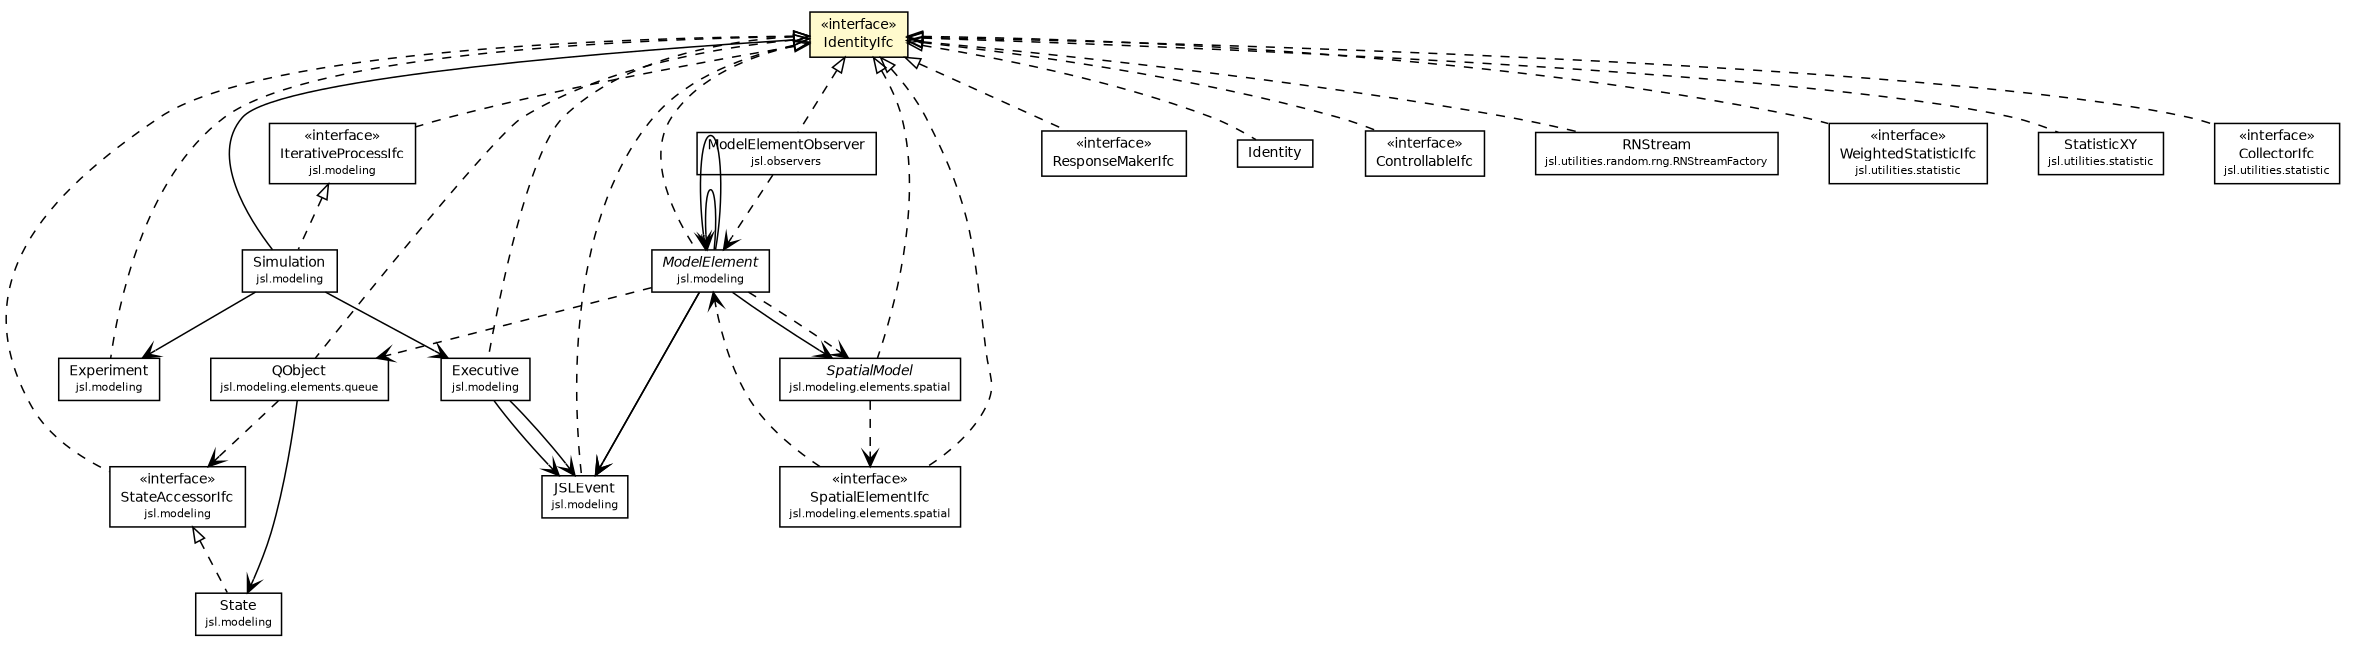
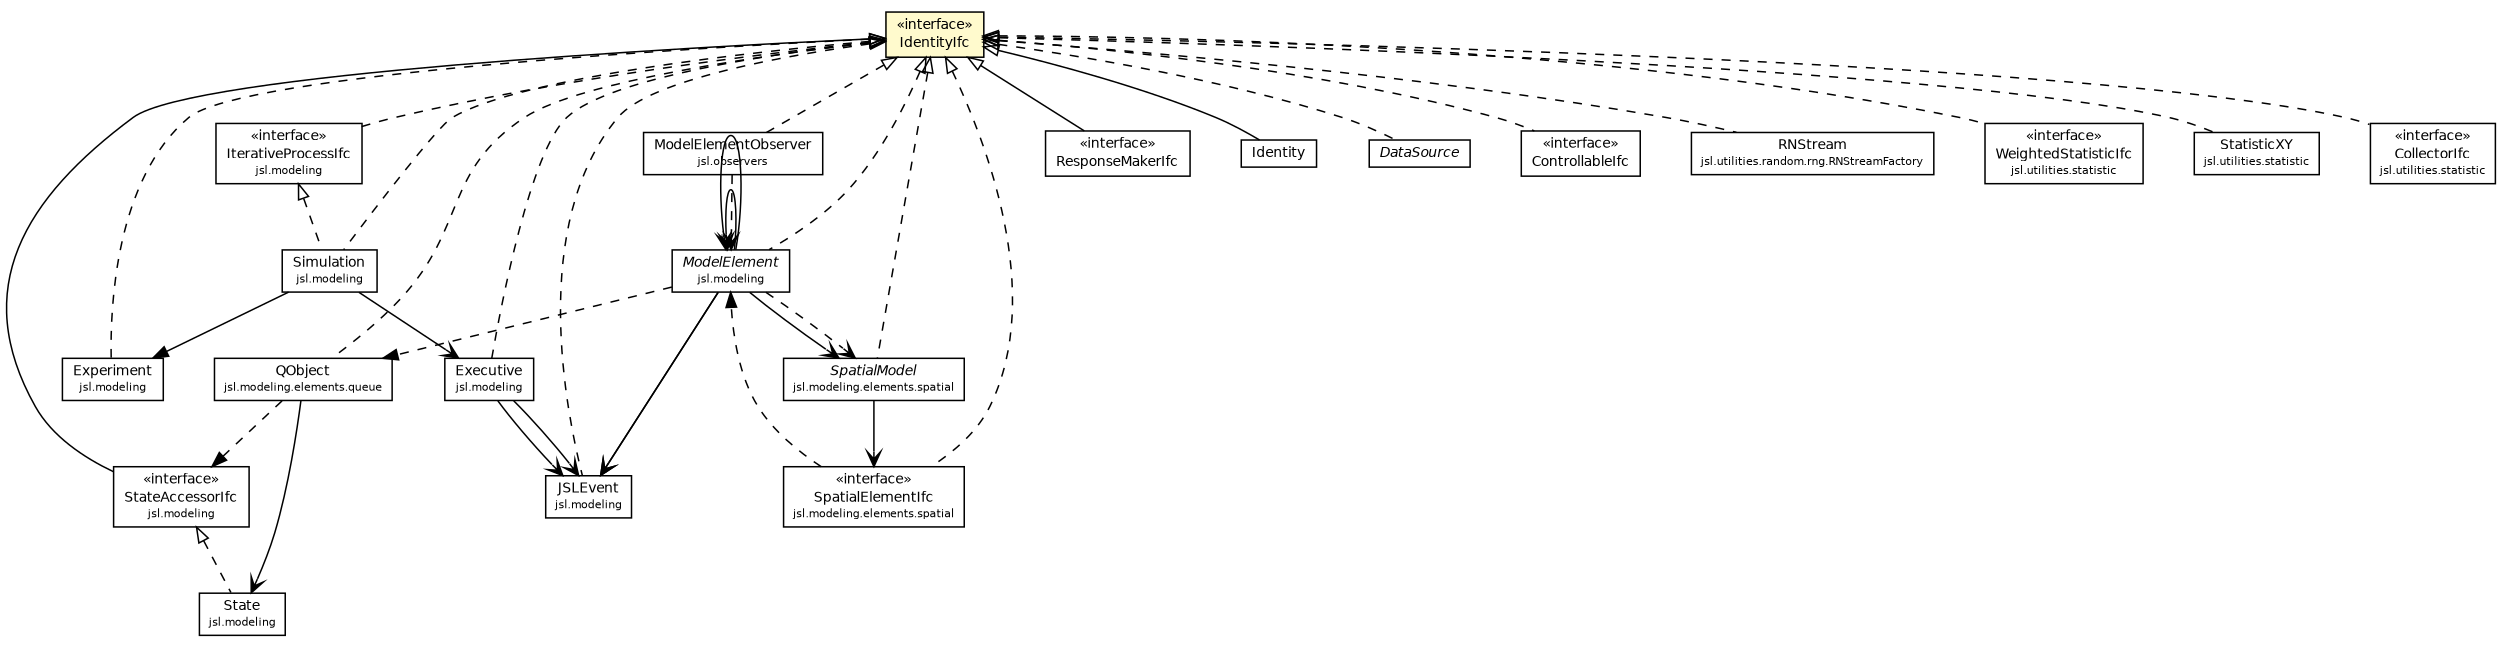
(442, 71) -> (460, 114)
(1093, 81) -> (1132, 87)
(246, 85) -> (249, 88)
(993, 97) -> (1032, 98)
none -> (1419, 154)
(206, 321) -> (228, 322)
(522, 321) -> (535, 321)
(750, 399) -> (754, 400)
(870, 426) -> (874, 426)
(249, 428) -> (253, 428)
